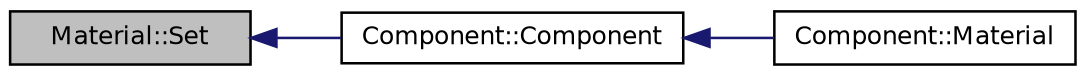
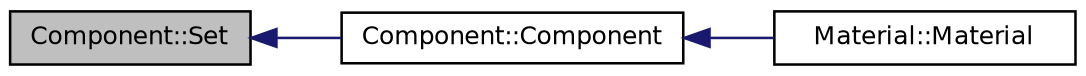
(130, 38) -> (130, 38)
(925, 38) -> (925, 38)
